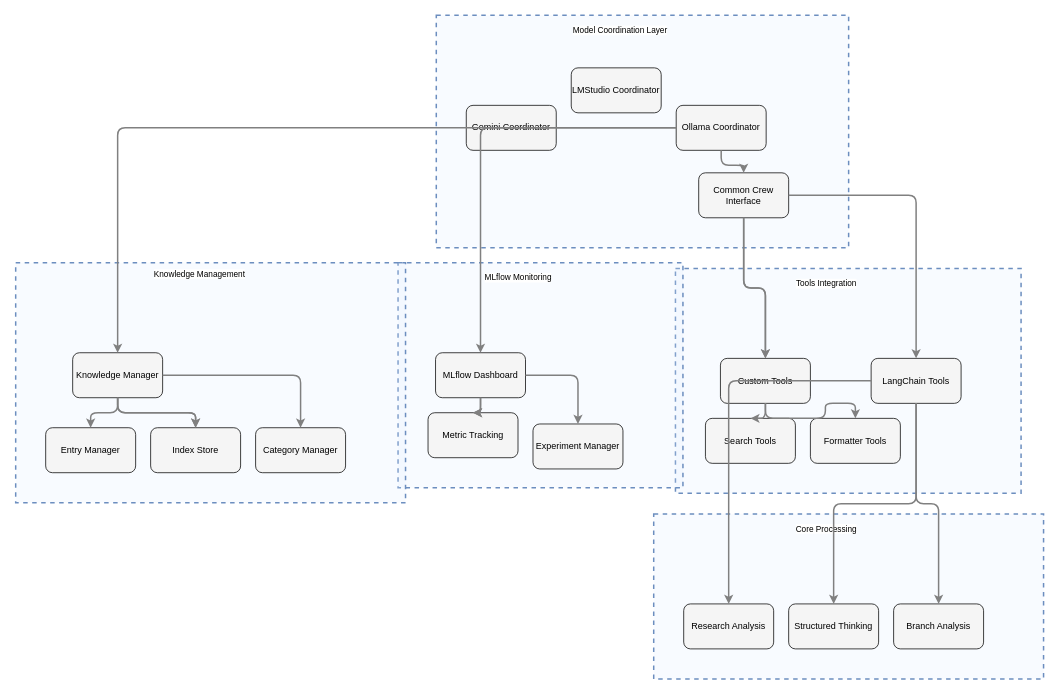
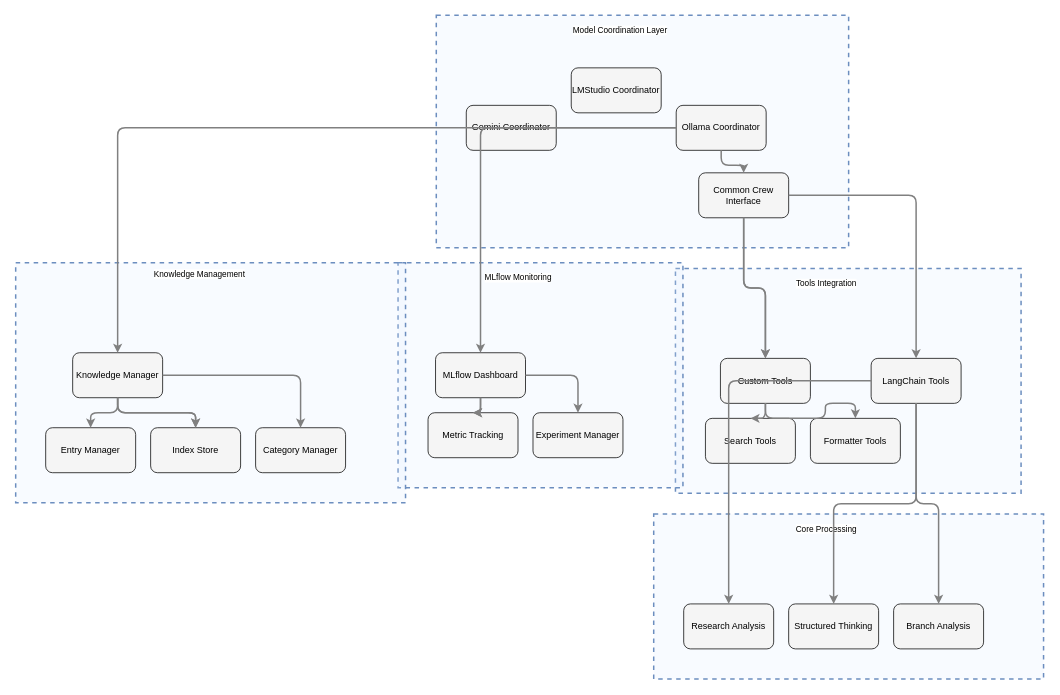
(578, 447) -> (578, 435)
